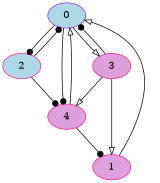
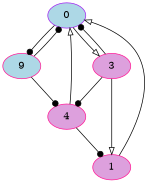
(62, 63) -> none
(22, 66) -> (22, 66)
(91, 89) -> (91, 89)
